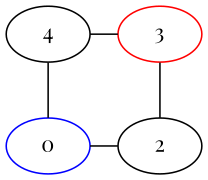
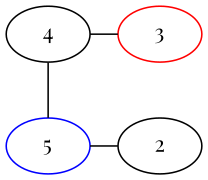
(160, 90) -> none
(48, 146) -> (48, 146)
